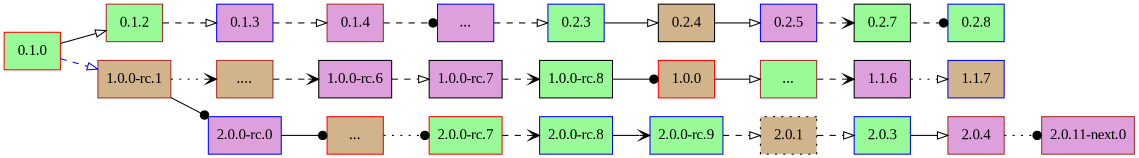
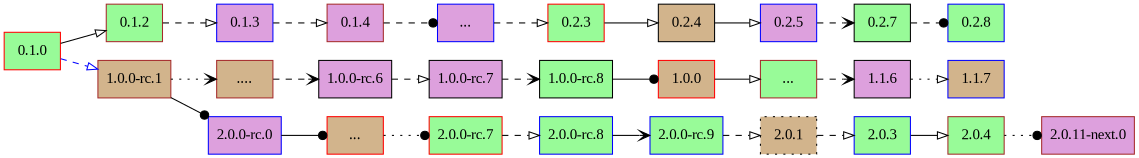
(576, 23) -> (576, 23)
(515, 135) -> (515, 135)
(976, 135) -> (976, 135)
